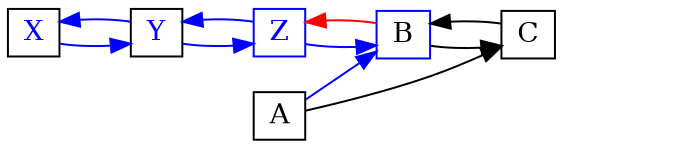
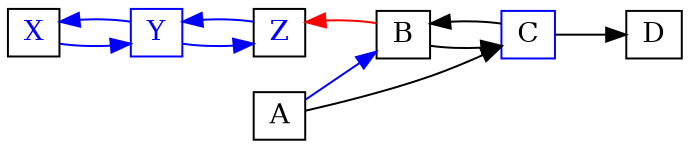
(157, 33) -> (157, 33)
(279, 33) -> (279, 33)
(403, 35) -> (403, 35)
(528, 35) -> (528, 35)
none -> (654, 35)
(331, 47) -> none
